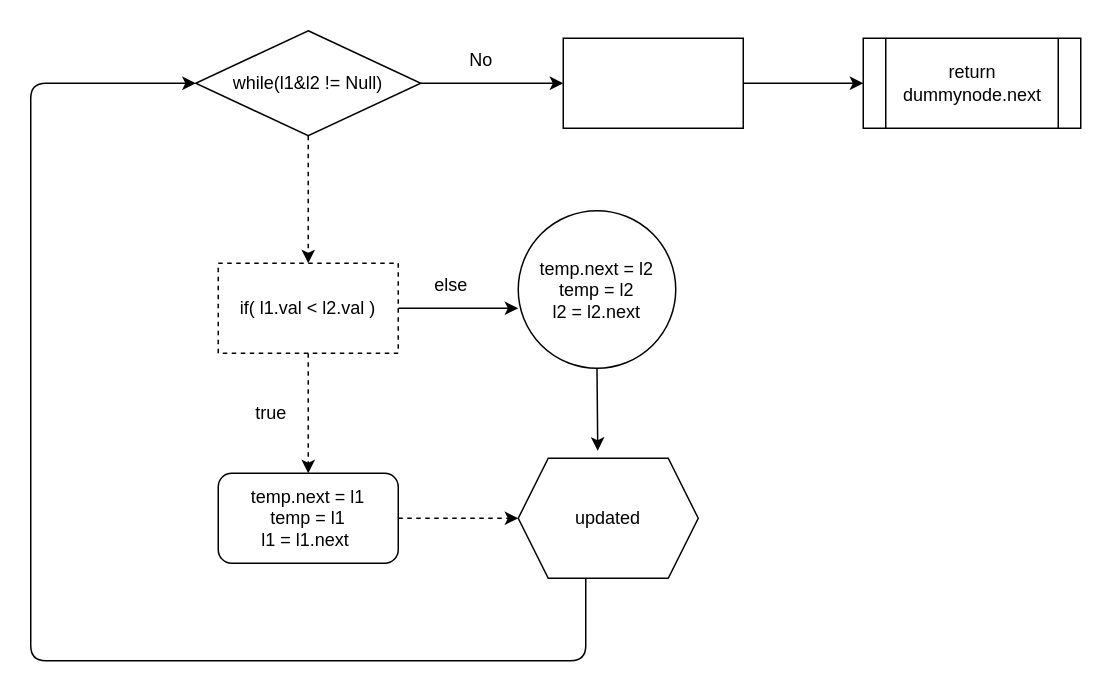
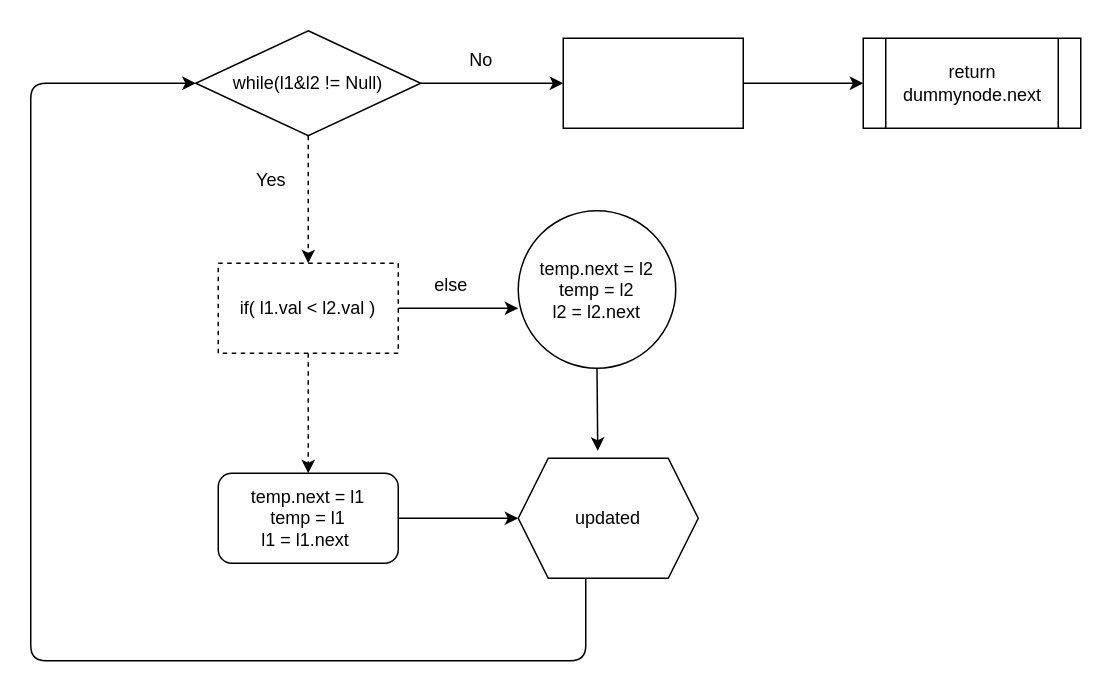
none -> (271, 181)
(271, 413) -> none
(453, 518) -> (453, 518)
